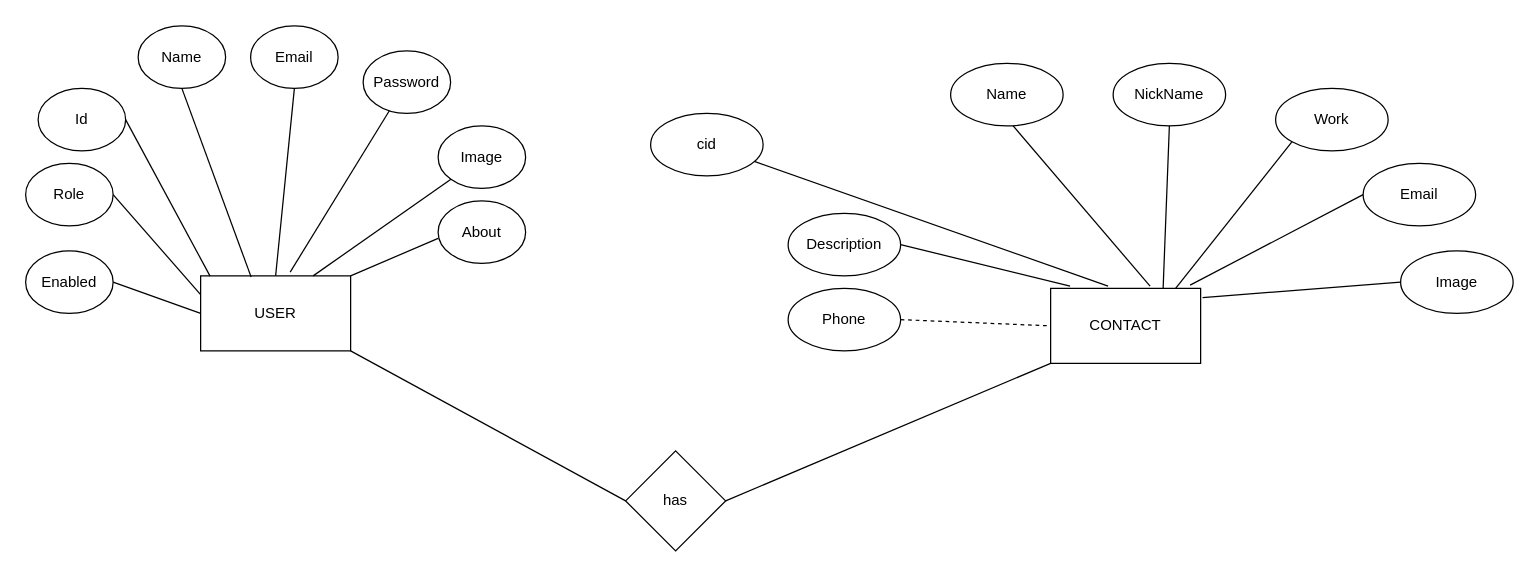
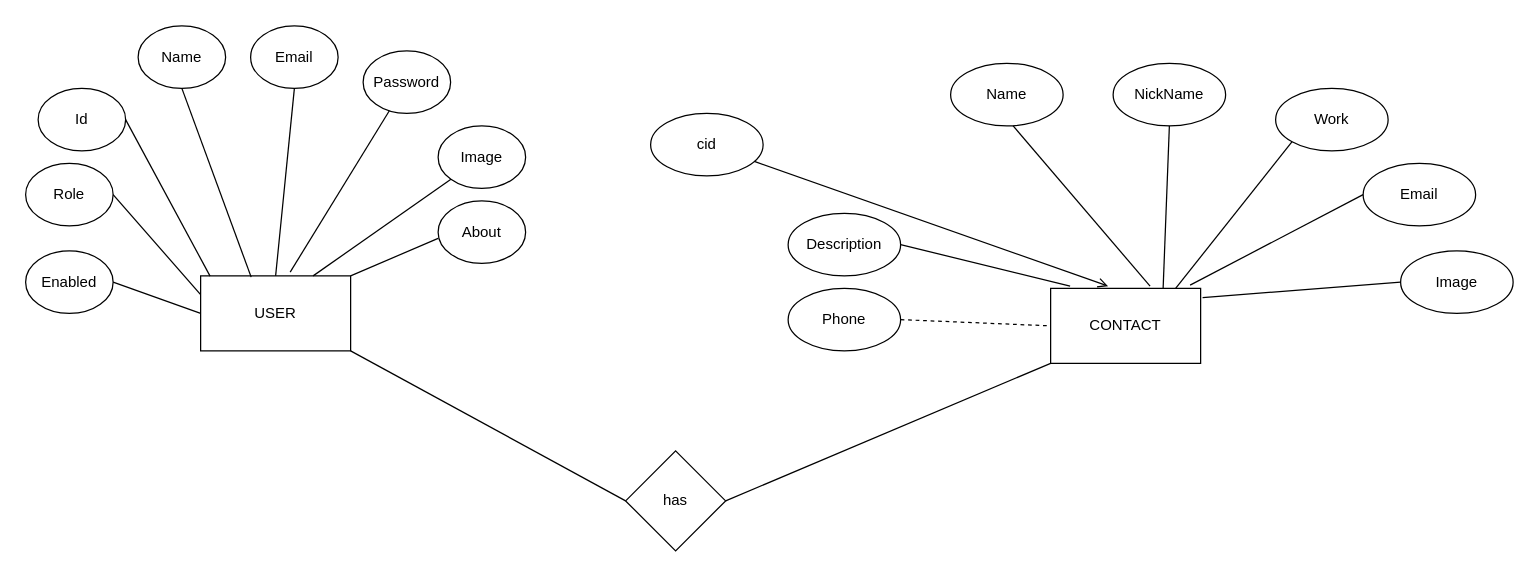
(1103, 284) -> (1103, 284)
